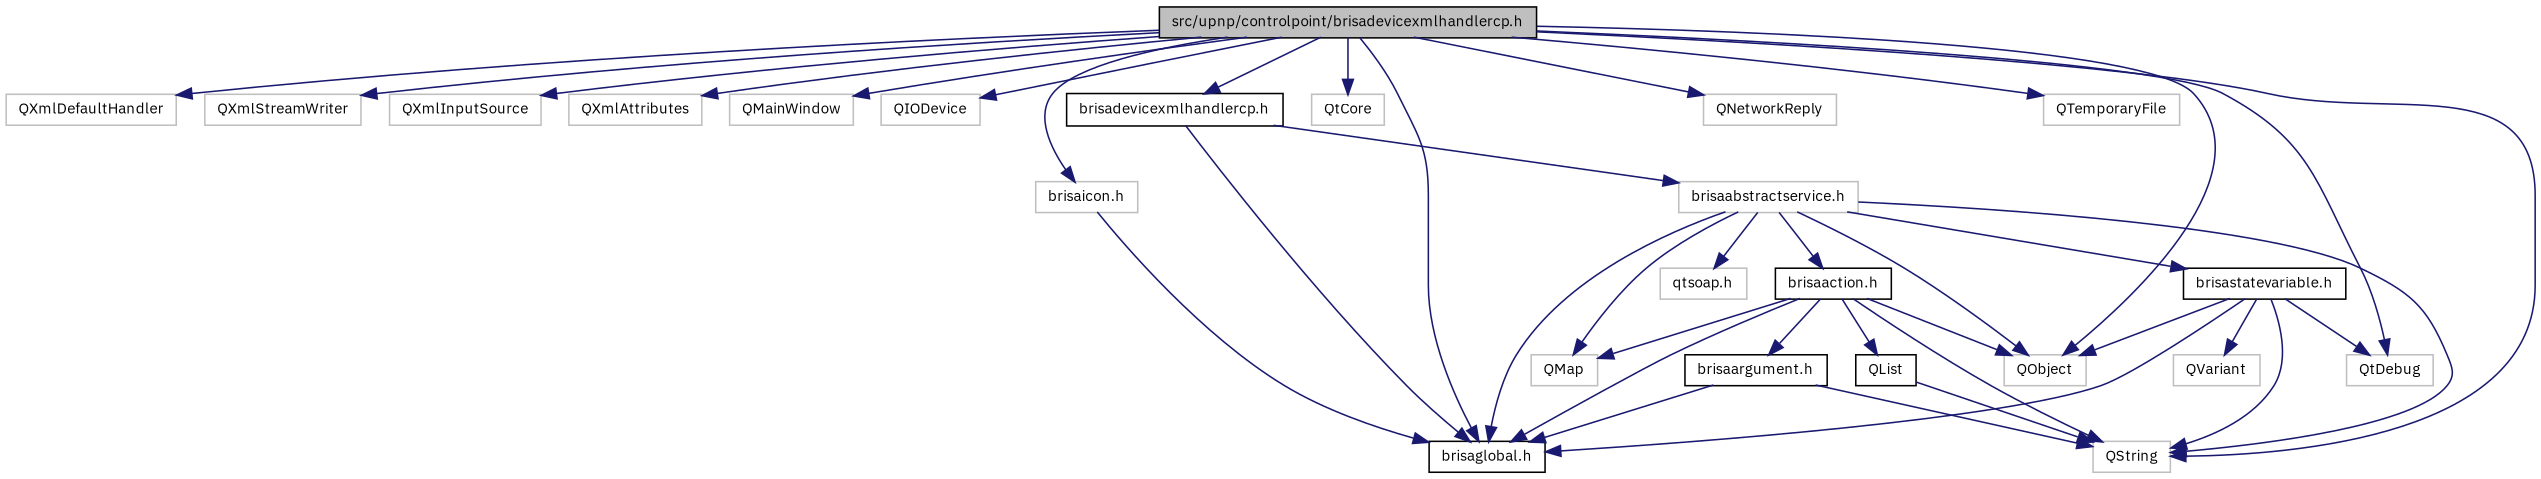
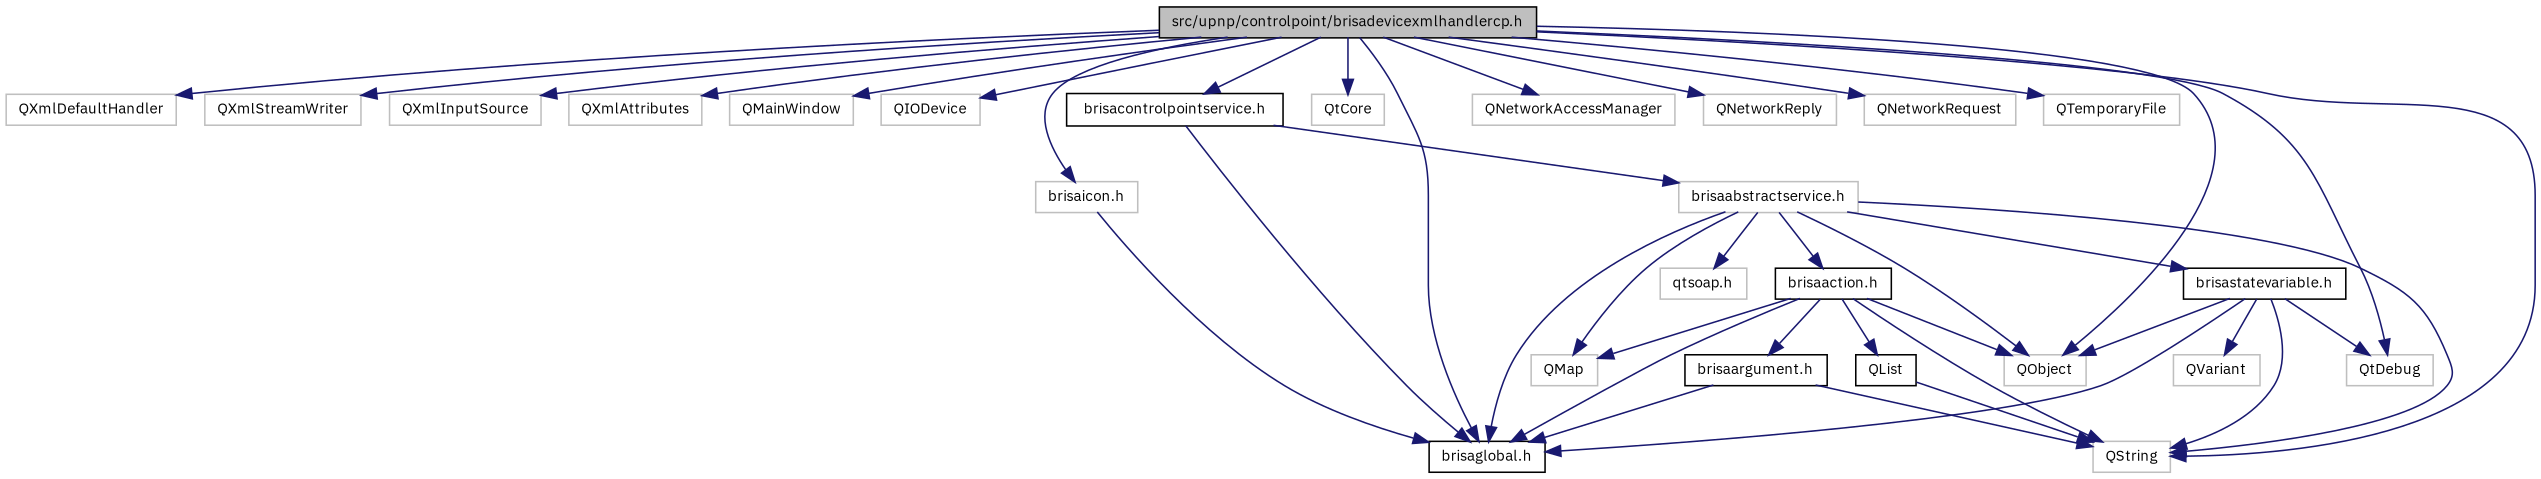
(1175, 110) -> (1175, 110)
none -> (1574, 110)
none -> (1940, 110)
